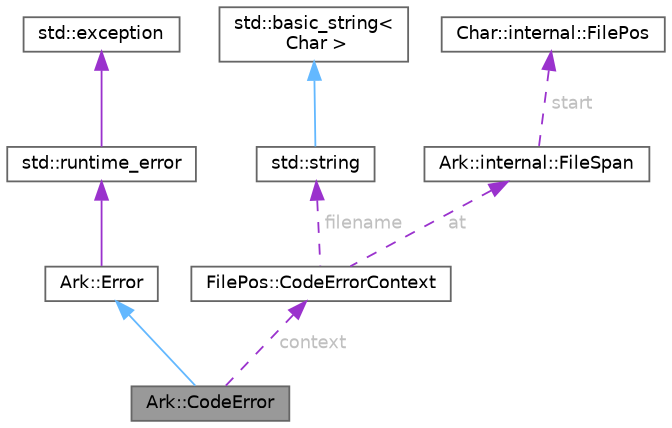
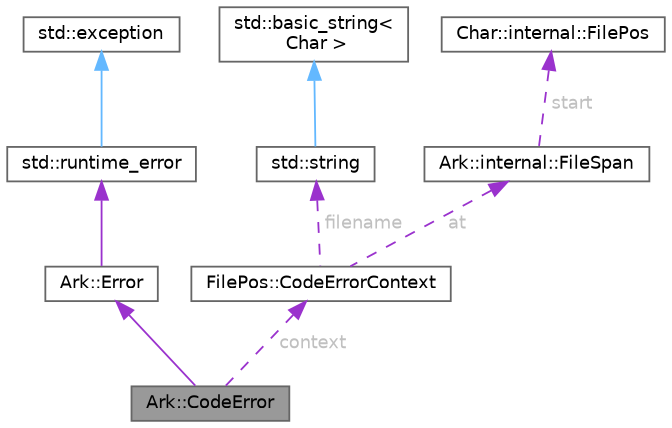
(102, 109) -> (102, 109)
(162, 350) -> (162, 350)
